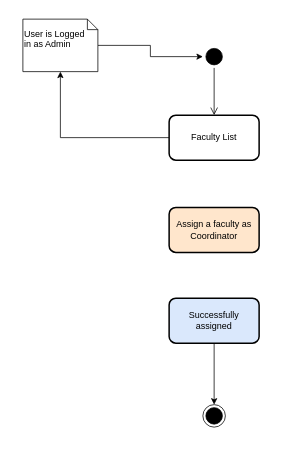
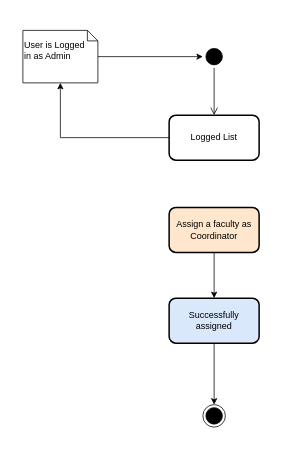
(60, 45) -> (60, 57)
(214, 138) -> (214, 138)
none -> (214, 291)
